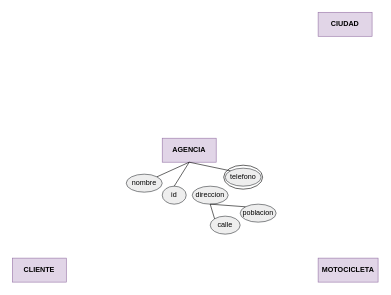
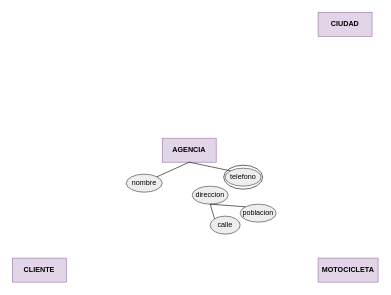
(181, 175) -> none
(174, 195) -> none
